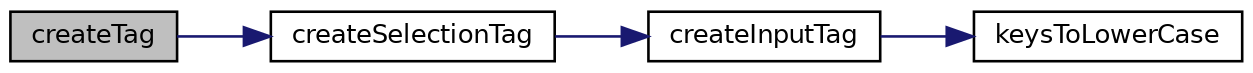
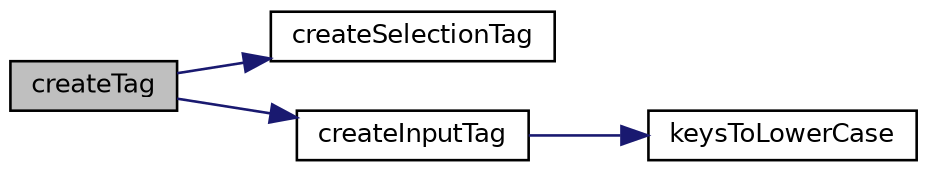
(588, 36) -> (224, 106)
